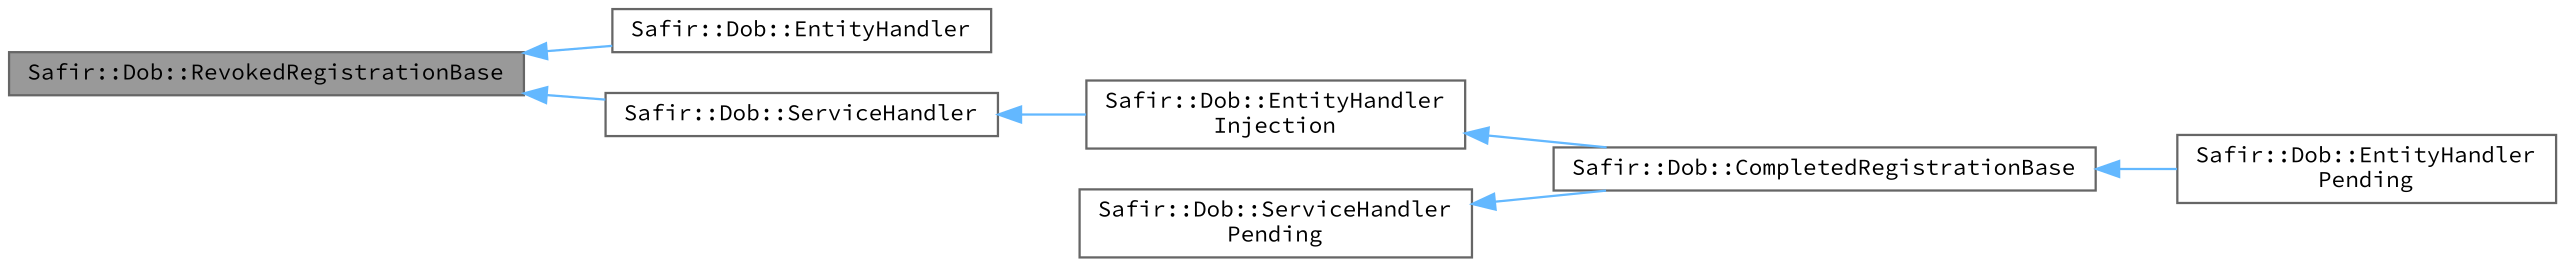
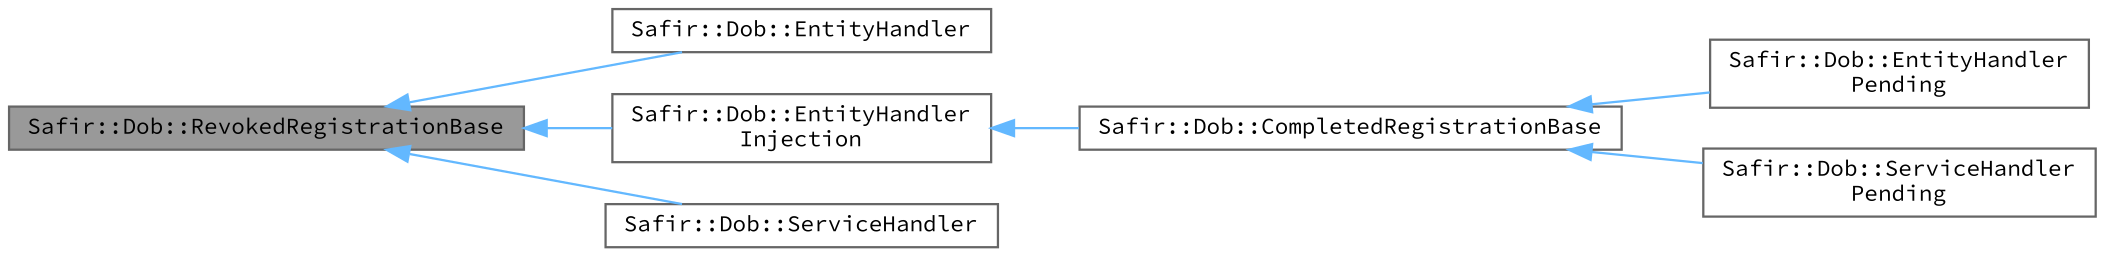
(1054, 115) -> (580, 128)
(1550, 196) -> (1647, 158)
